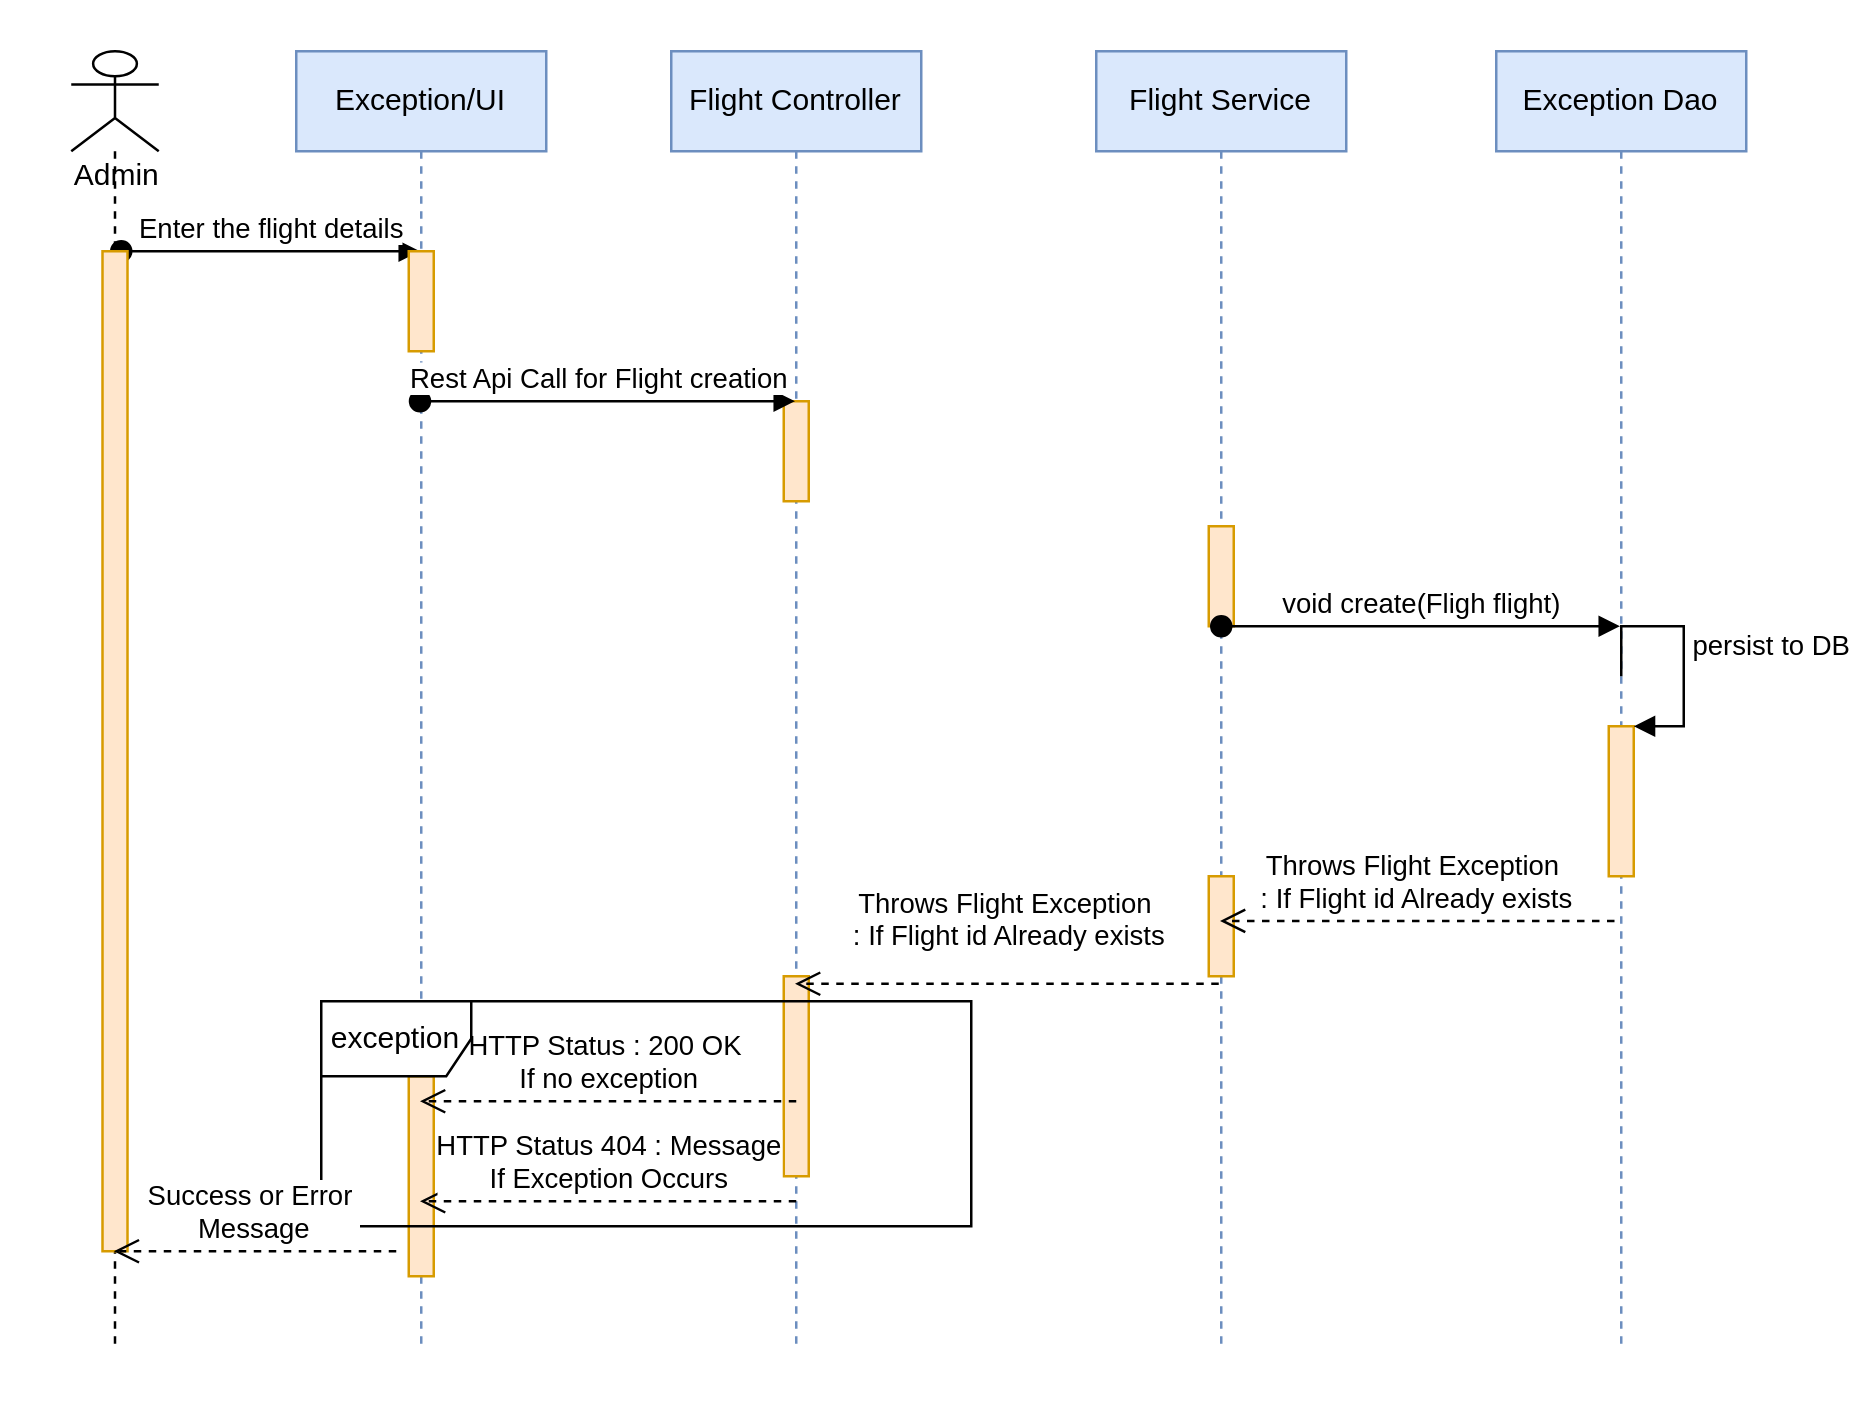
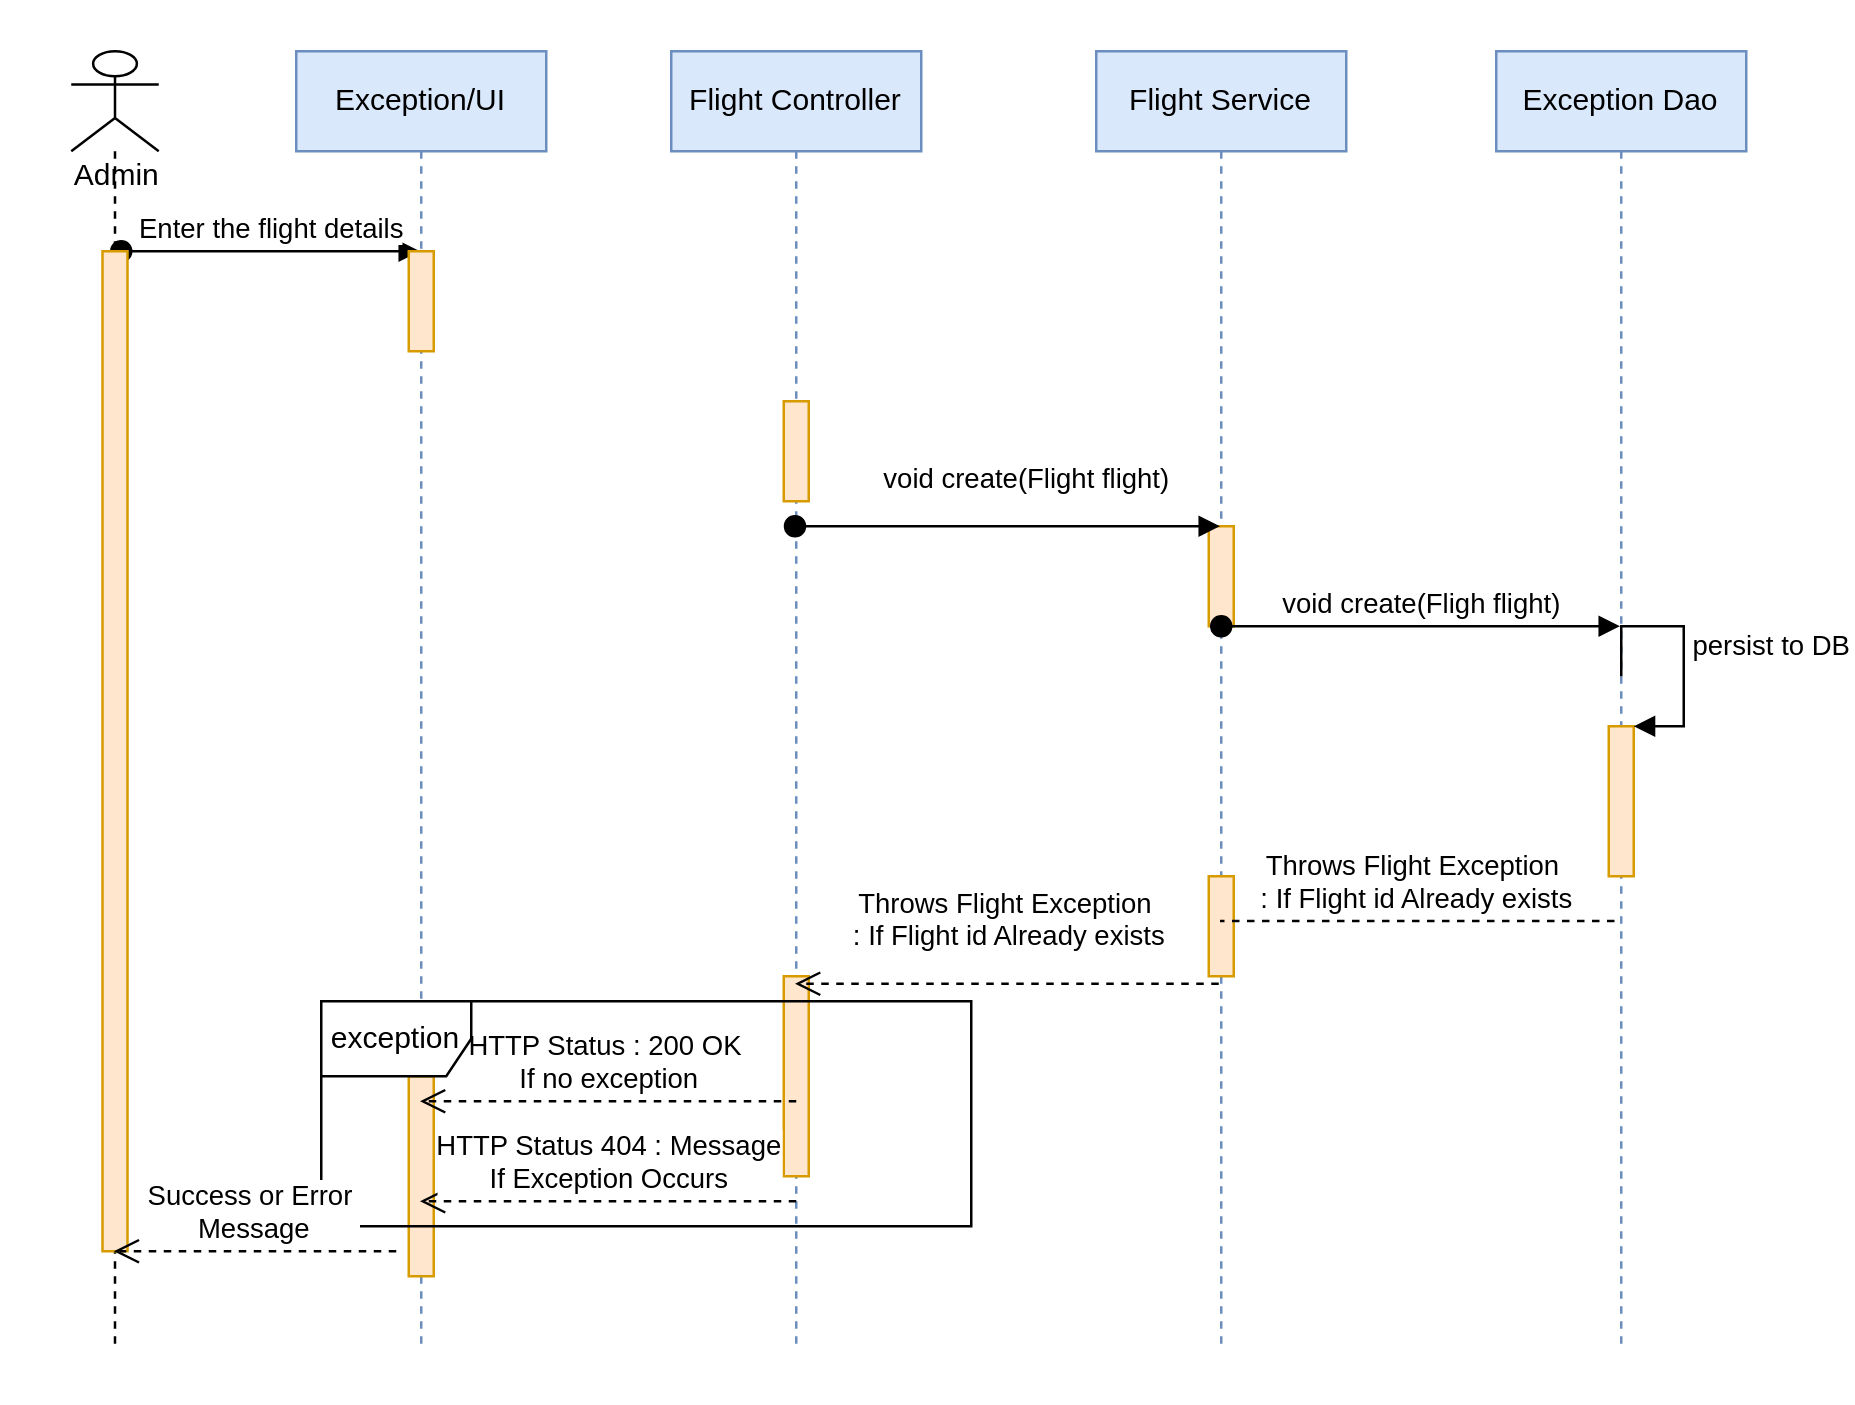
(602, 401) -> none
none -> (1002, 526)
(1229, 921) -> (1229, 921)
